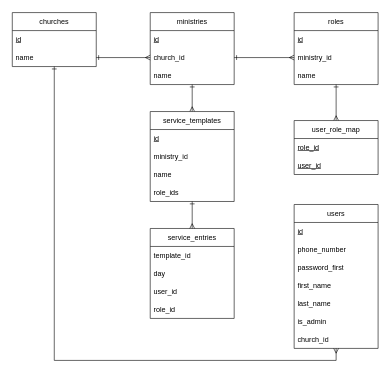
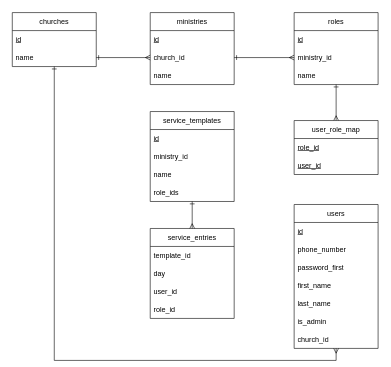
(192, 98) -> none
